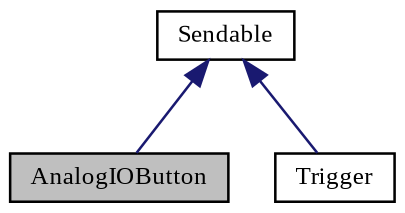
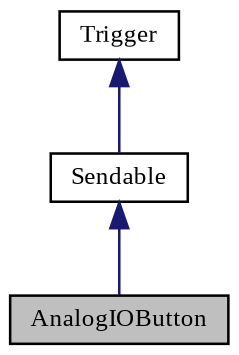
(289, 117) -> (119, 120)
